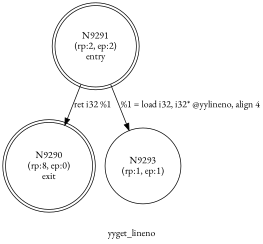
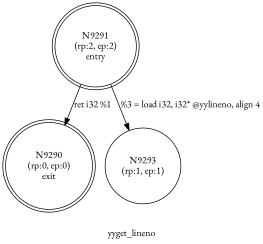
(191, 105) -> (191, 105)
(49, 166) -> (49, 166)
